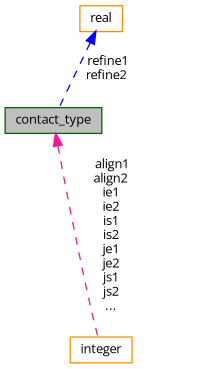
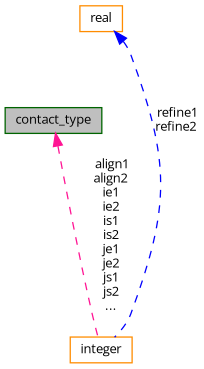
(75, 75) -> (160, 191)
